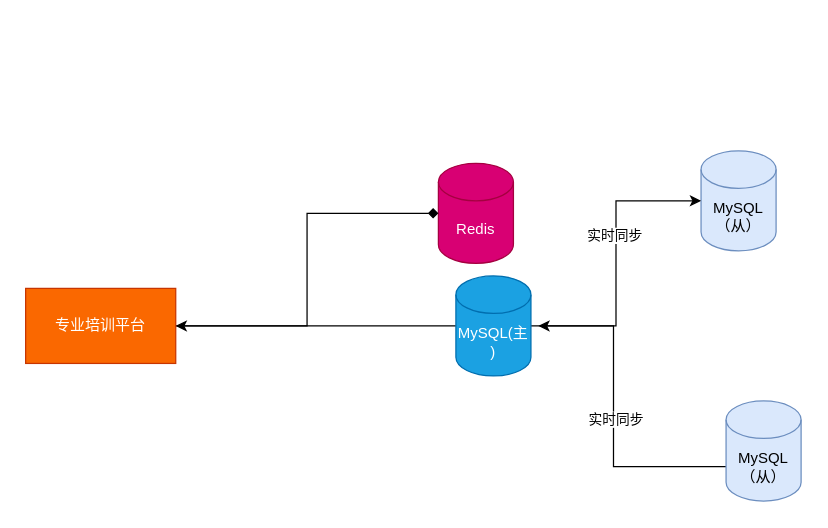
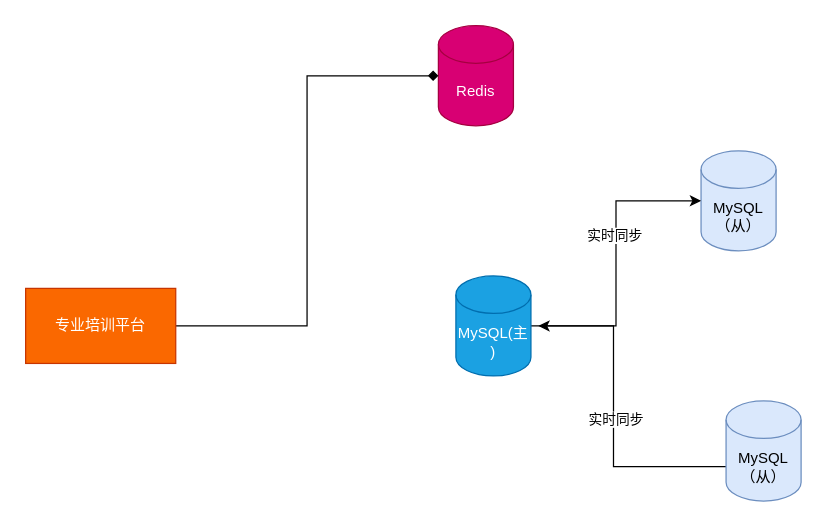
(476, 213) -> (476, 76)
(382, 326) -> none
